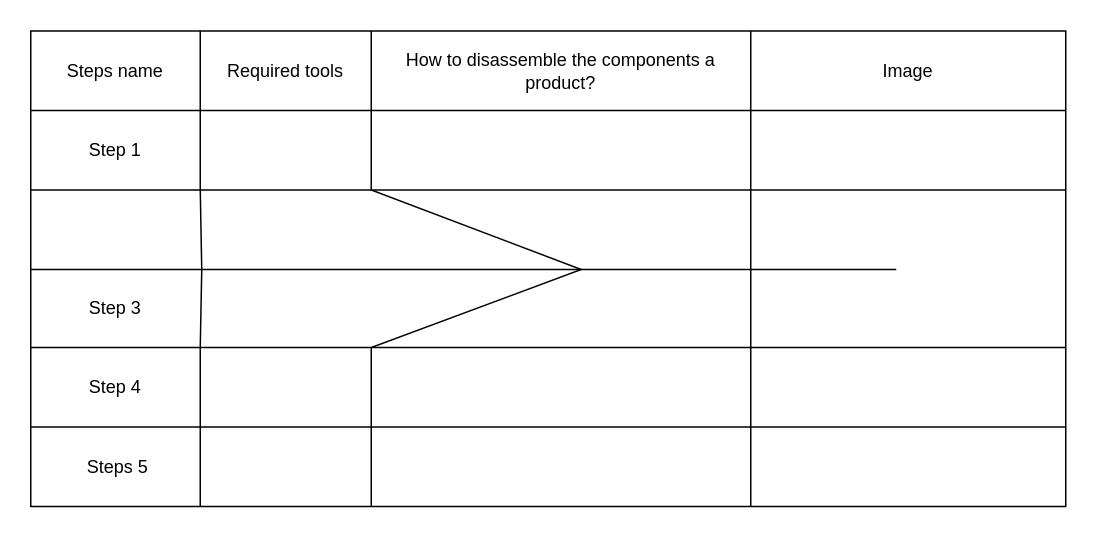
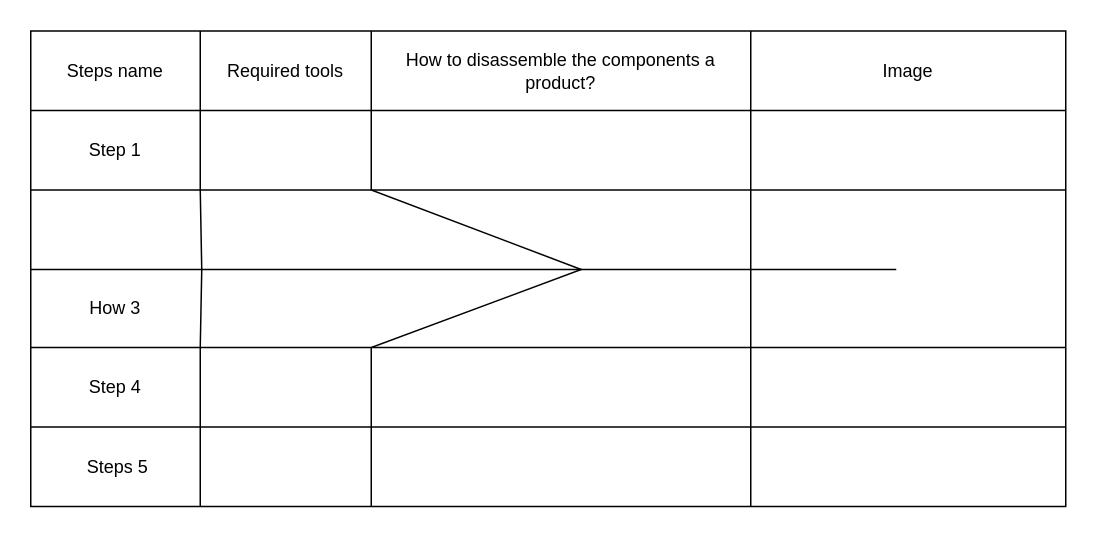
(116, 308) -> (116, 308)
